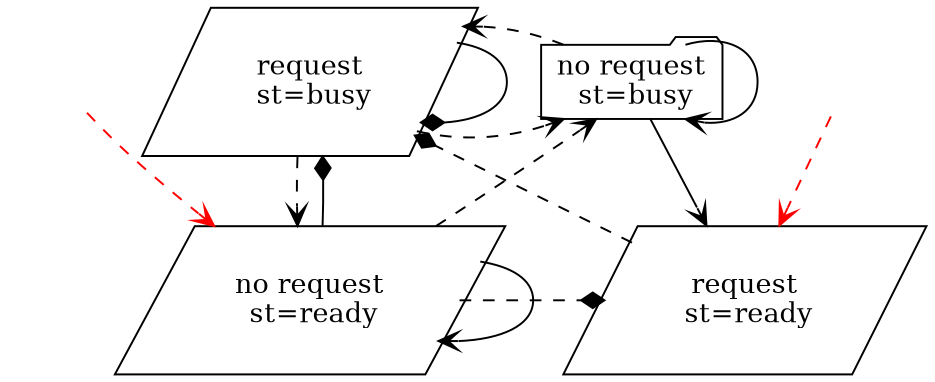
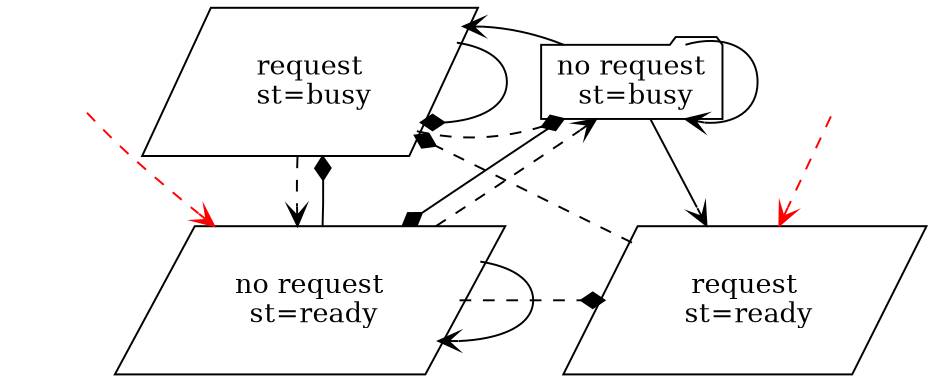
(524, 32) -> (524, 32)
(482, 137) -> (482, 137)
none -> (499, 161)
